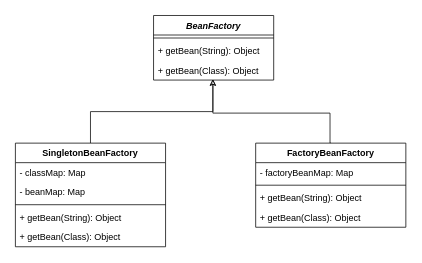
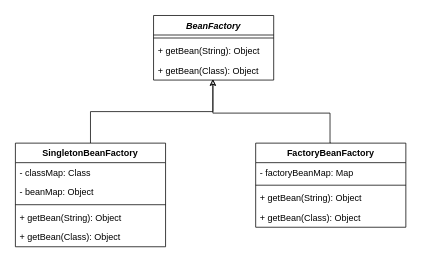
(53, 173) -> (56, 173)
(51, 192) -> (59, 192)
